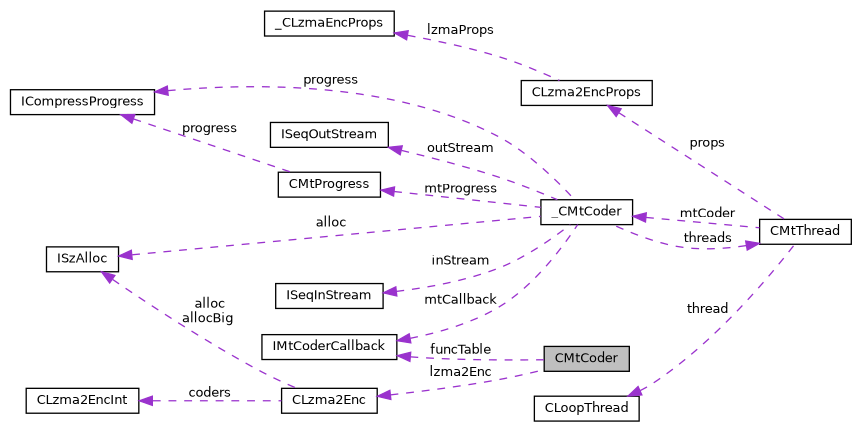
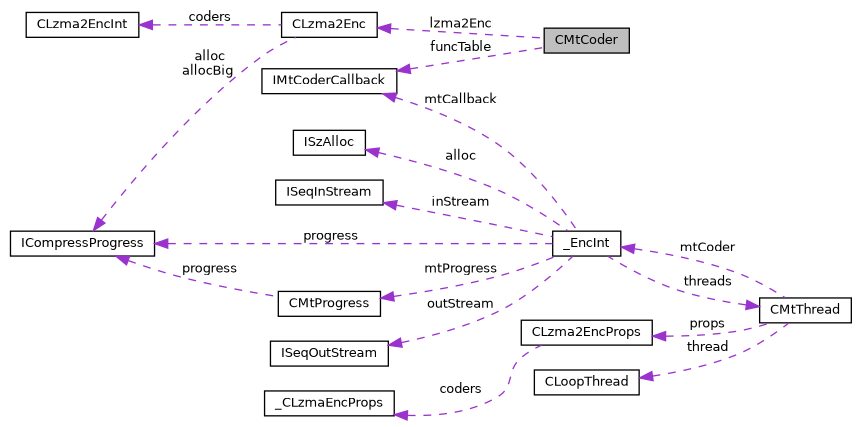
(459, 31) -> (459, 390)
(587, 212) -> (587, 244)
(202, 338) -> (190, 119)
